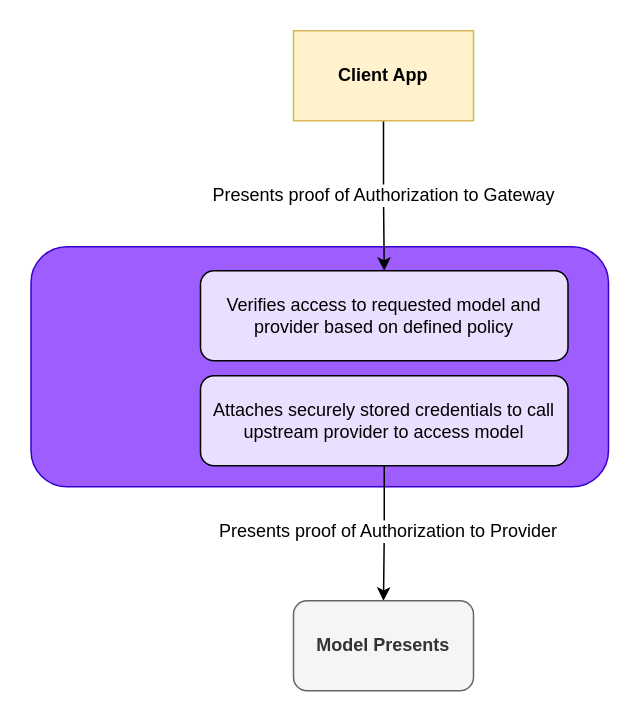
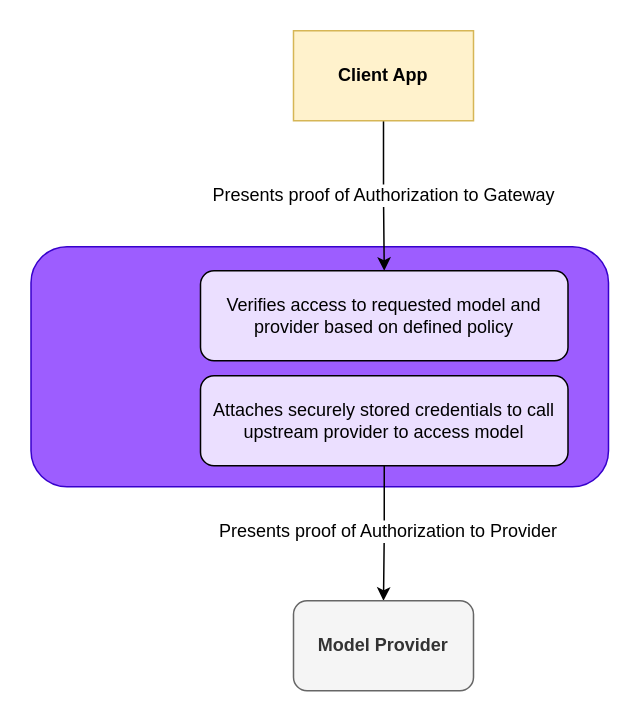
(383, 646) -> (383, 646)
